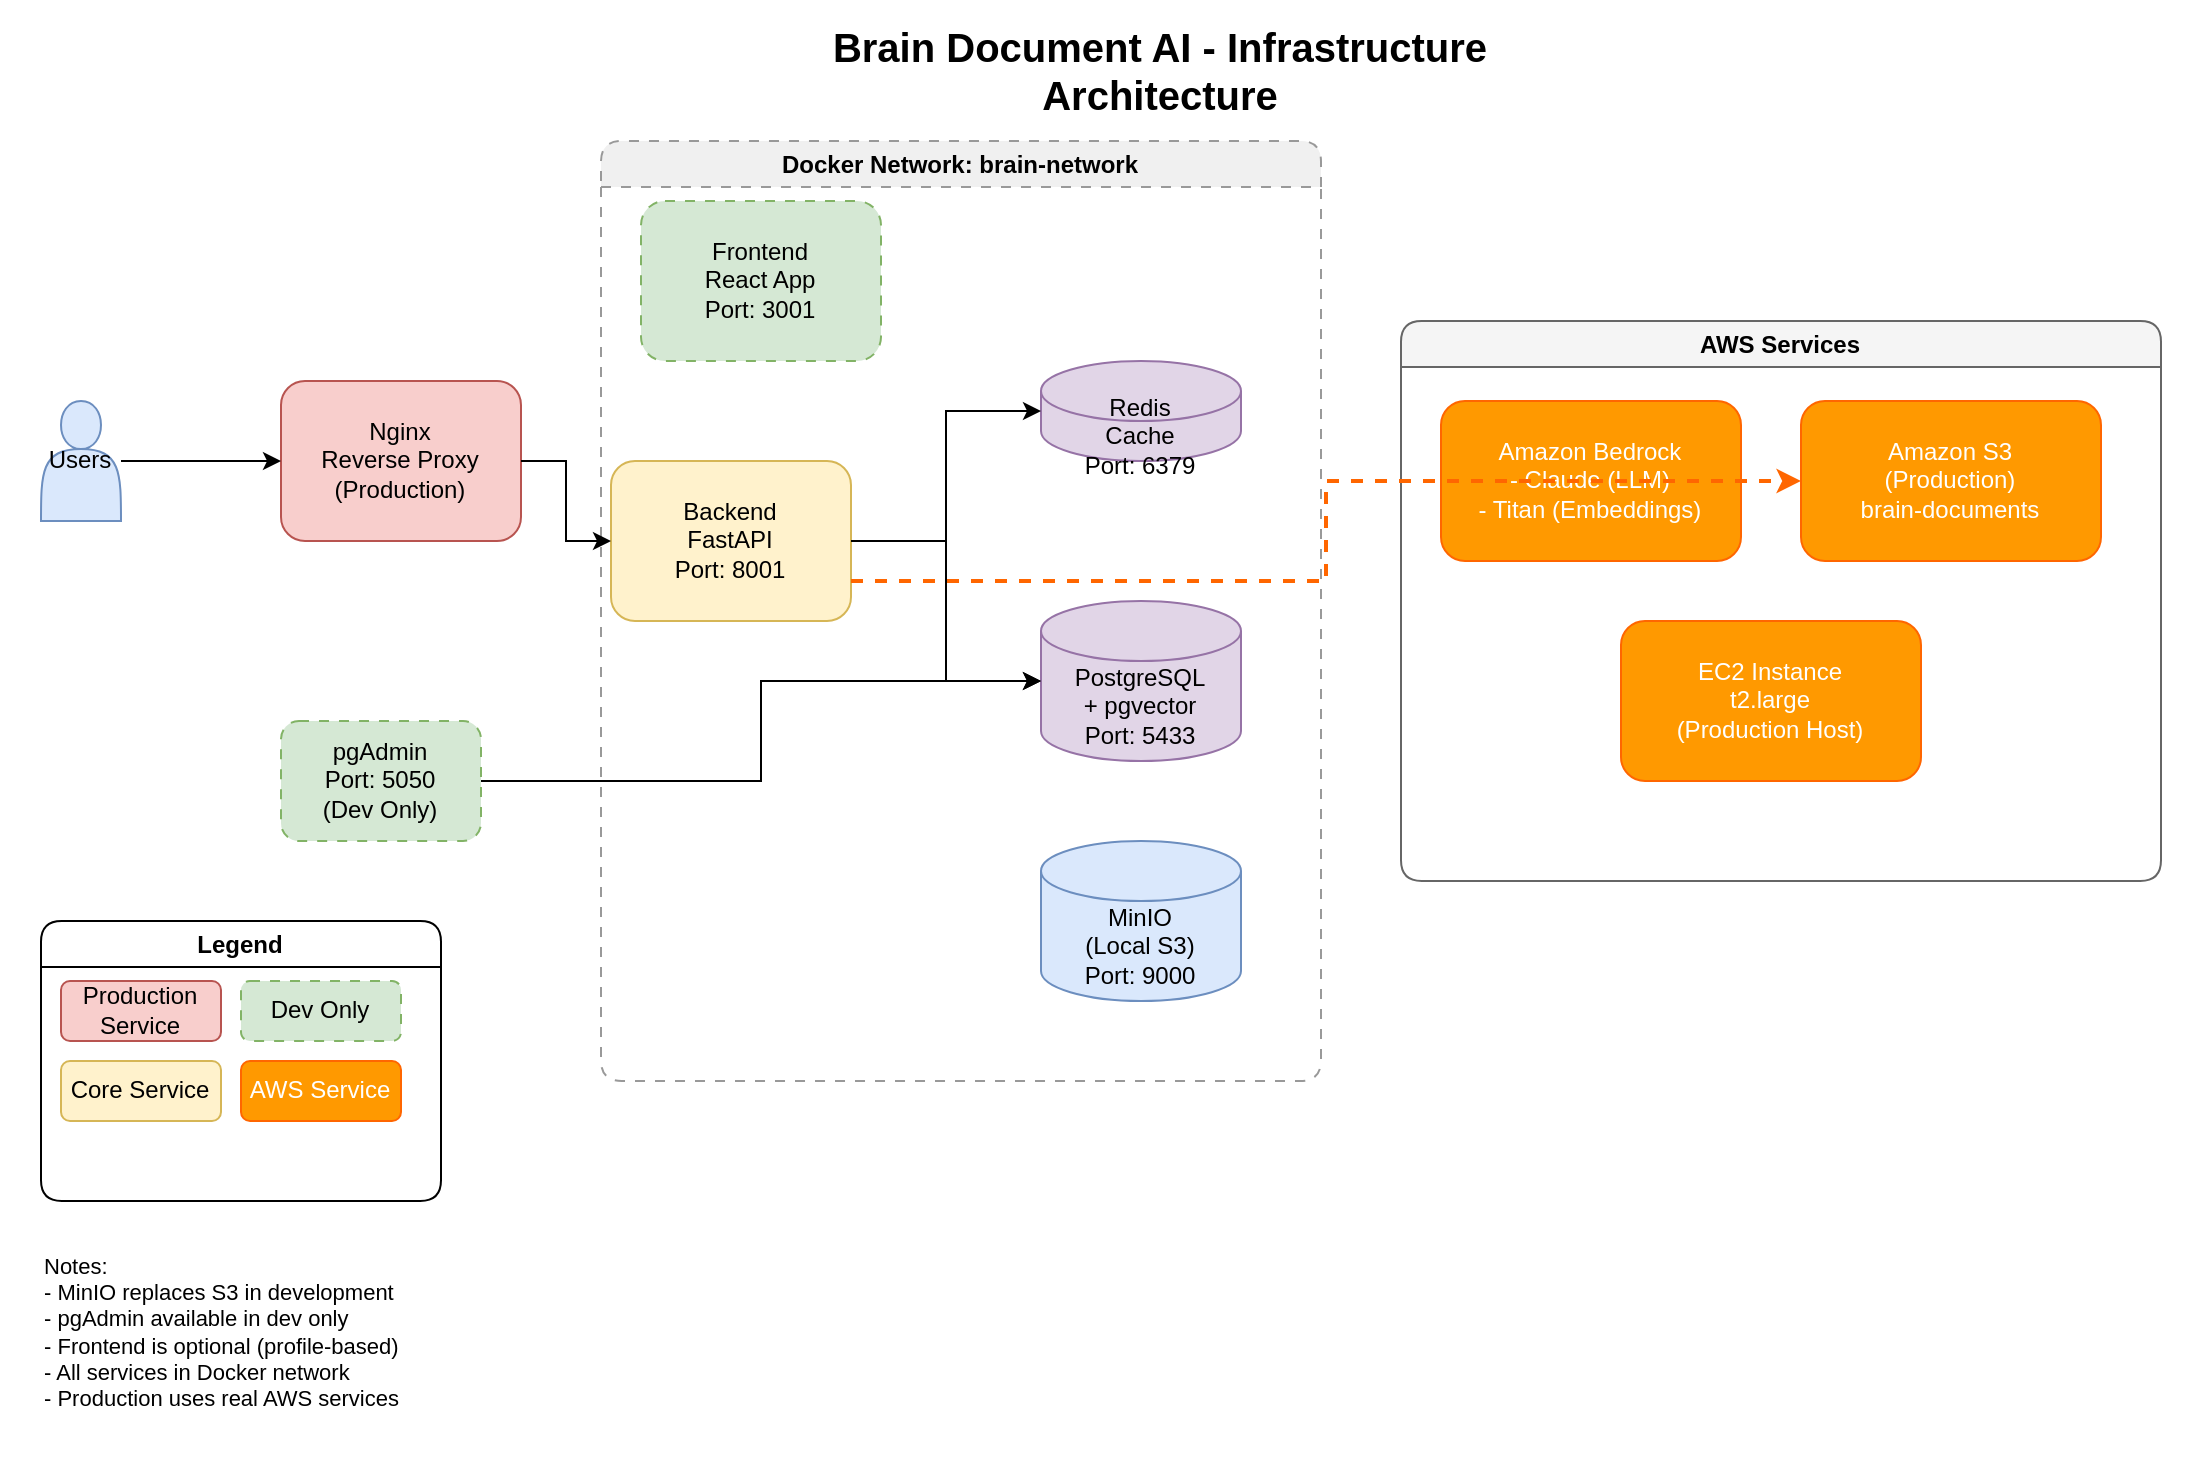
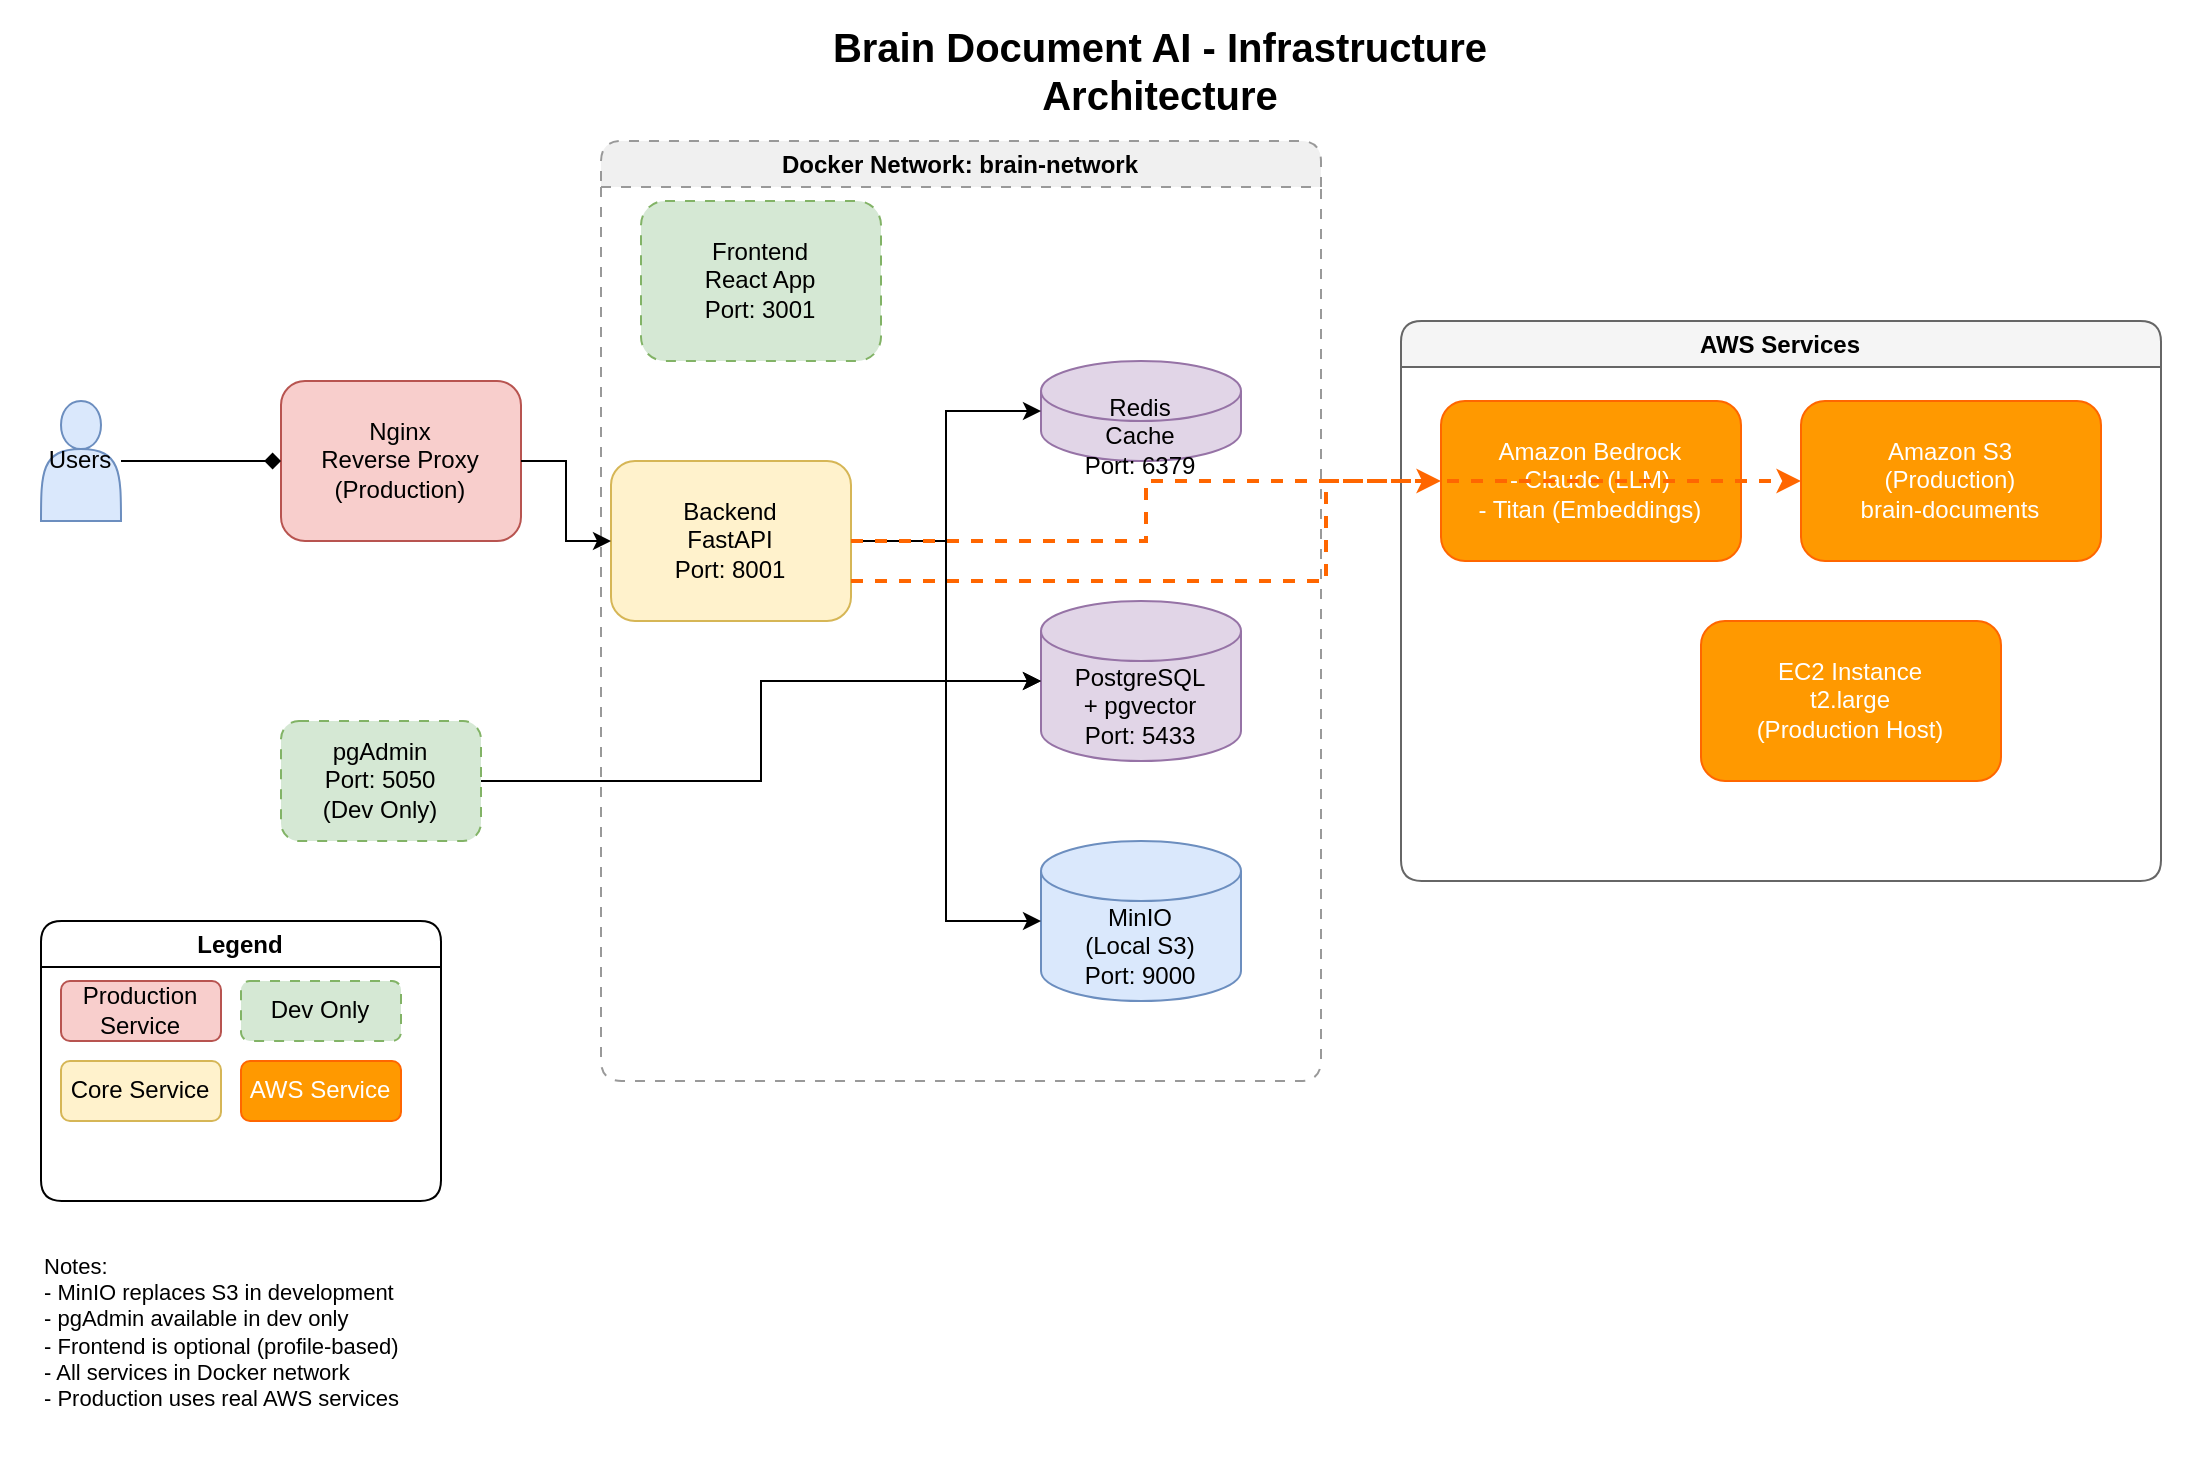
(265, 461) -> (264, 461)
none -> (1145, 541)
(1771, 701) -> (1851, 701)
none -> (946, 844)
